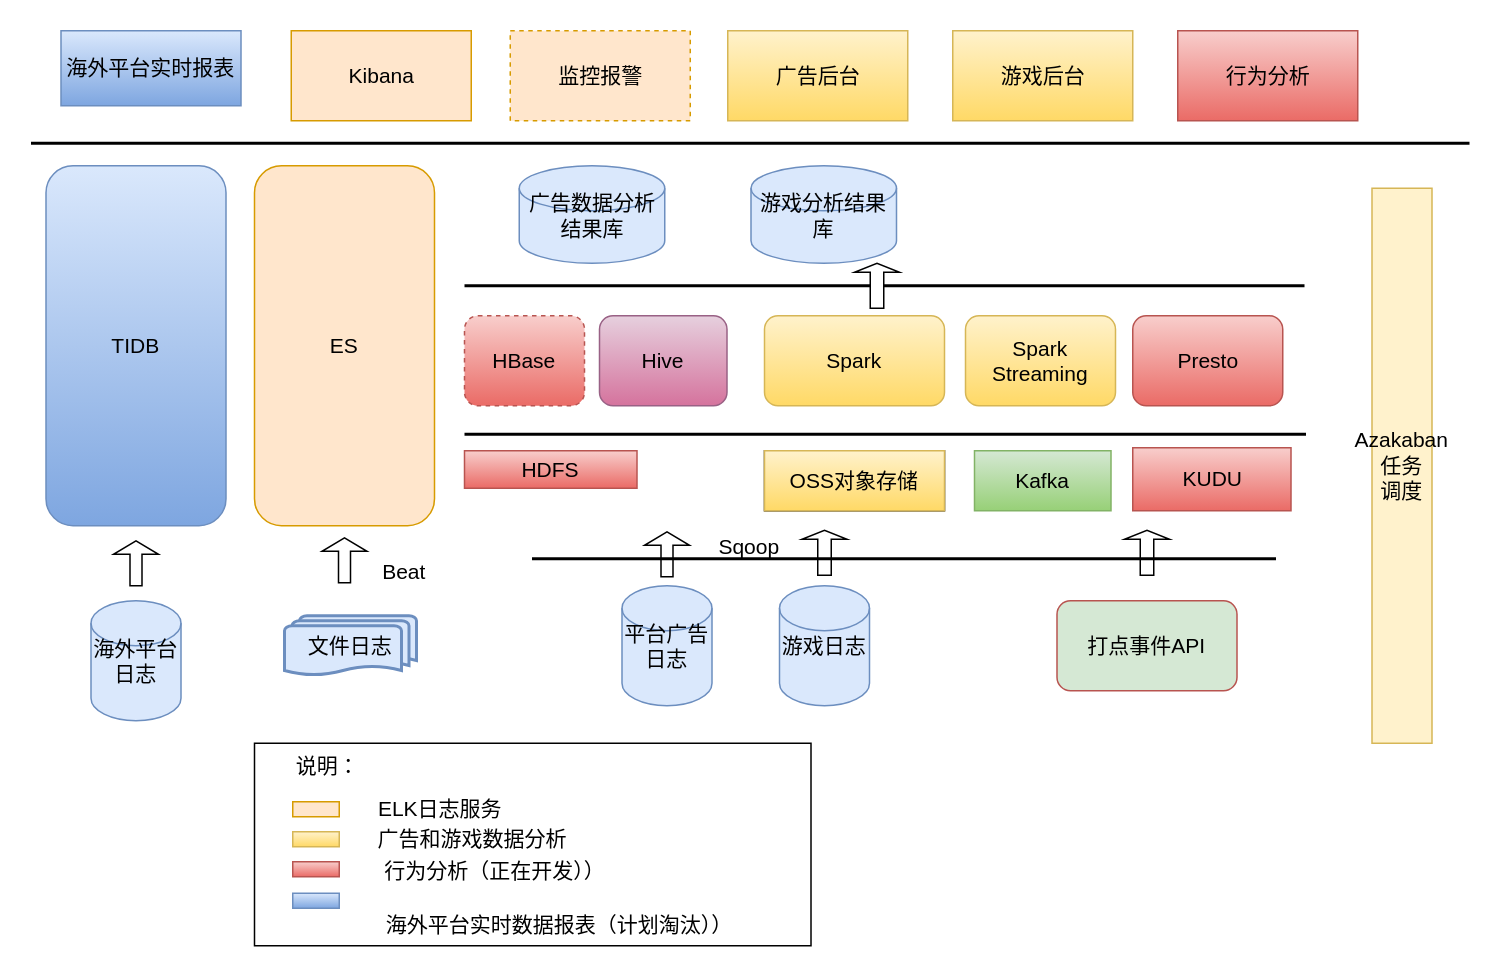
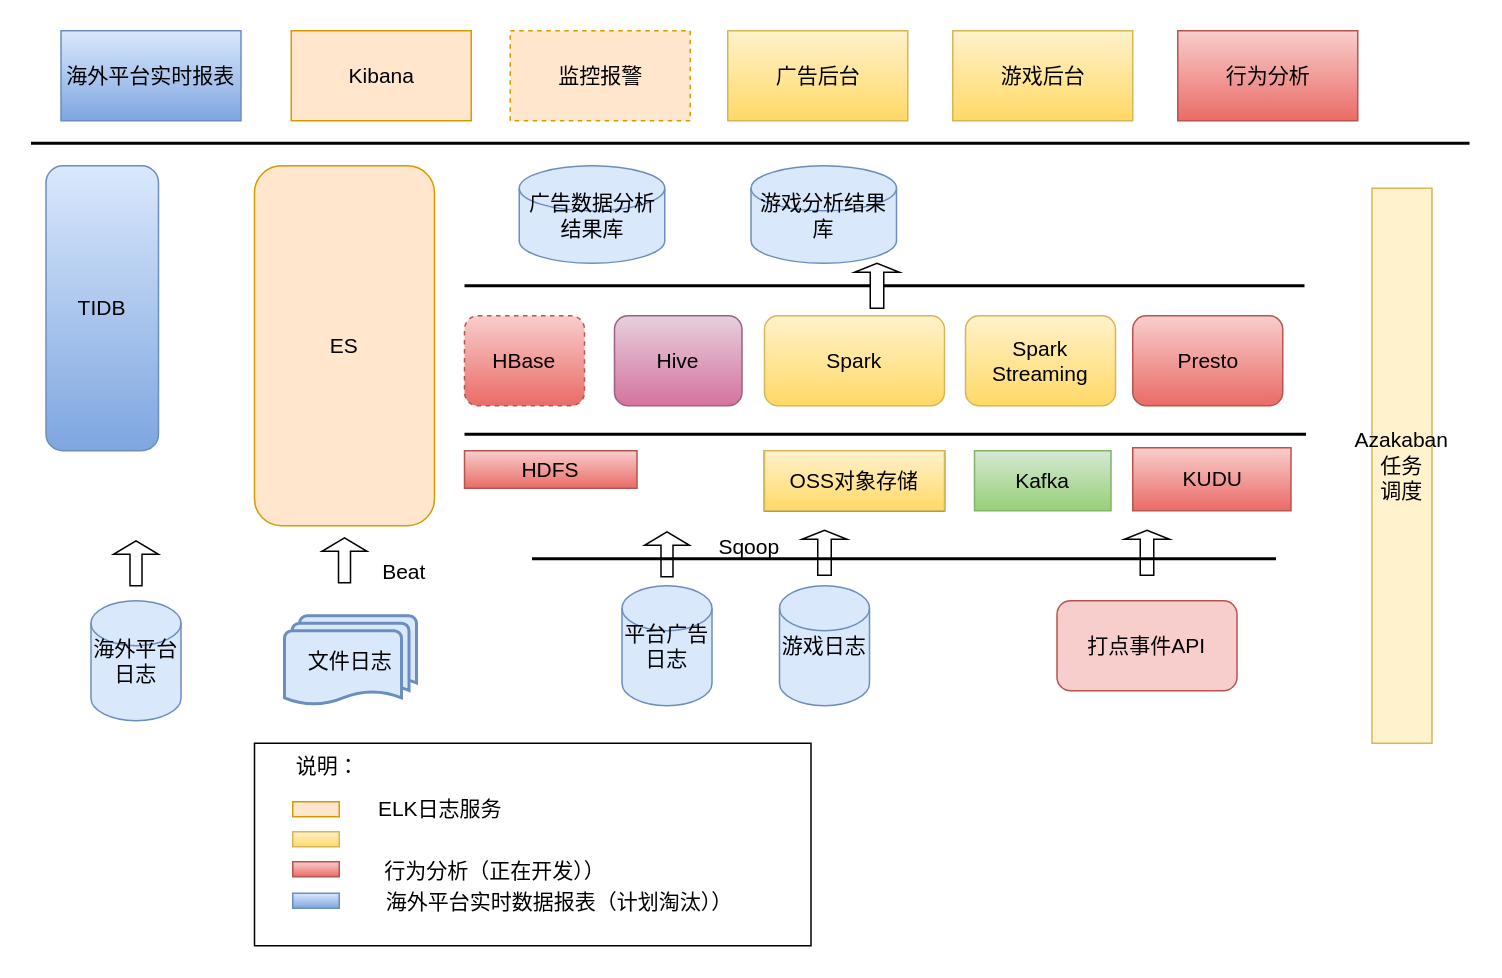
(151, 68) -> (151, 76)
(136, 346) -> (102, 308)
(663, 361) -> (678, 361)
(350, 646) -> (350, 661)
(1147, 646) -> (1147, 646)
(471, 839) -> none
(558, 924) -> (558, 902)
